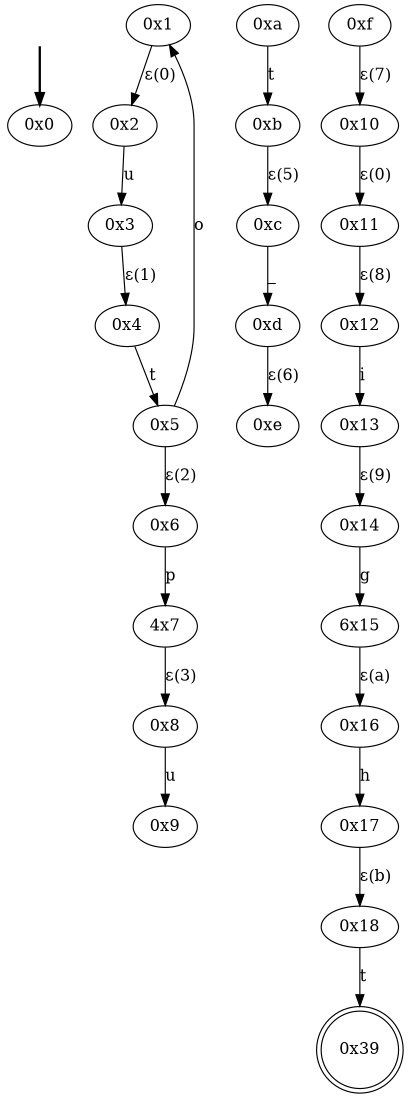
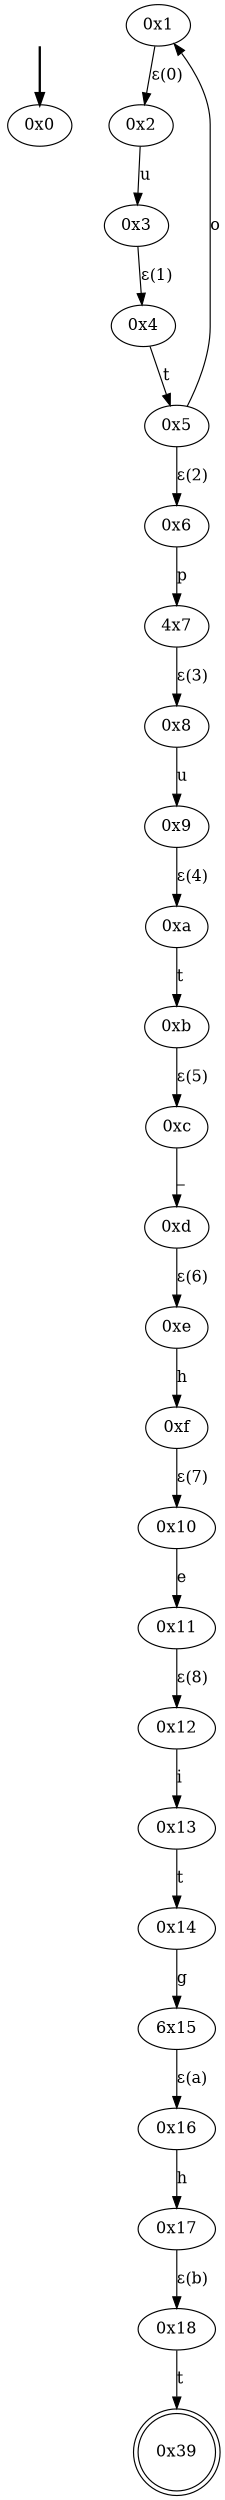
(376, 176) -> (182, 1578)
(376, 476) -> (181, 1879)
none -> (177, 871)
none -> (177, 1372)
